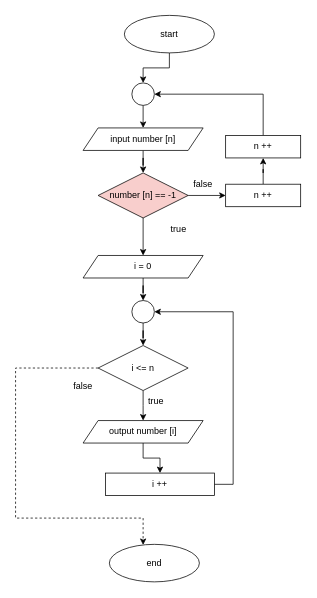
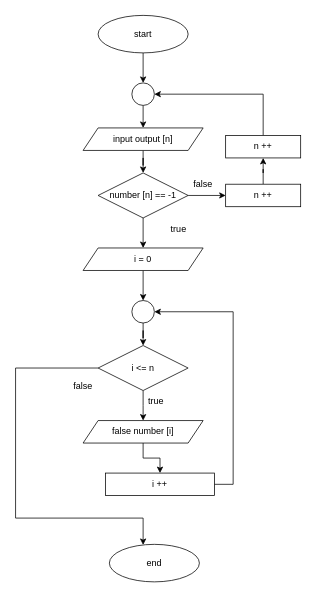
(169, 34) -> (143, 34)
(143, 139) -> (143, 139)
(143, 195) -> (143, 195)
(143, 267) -> (143, 259)
(143, 432) -> (143, 432)
(15, 476) -> (15, 476)
